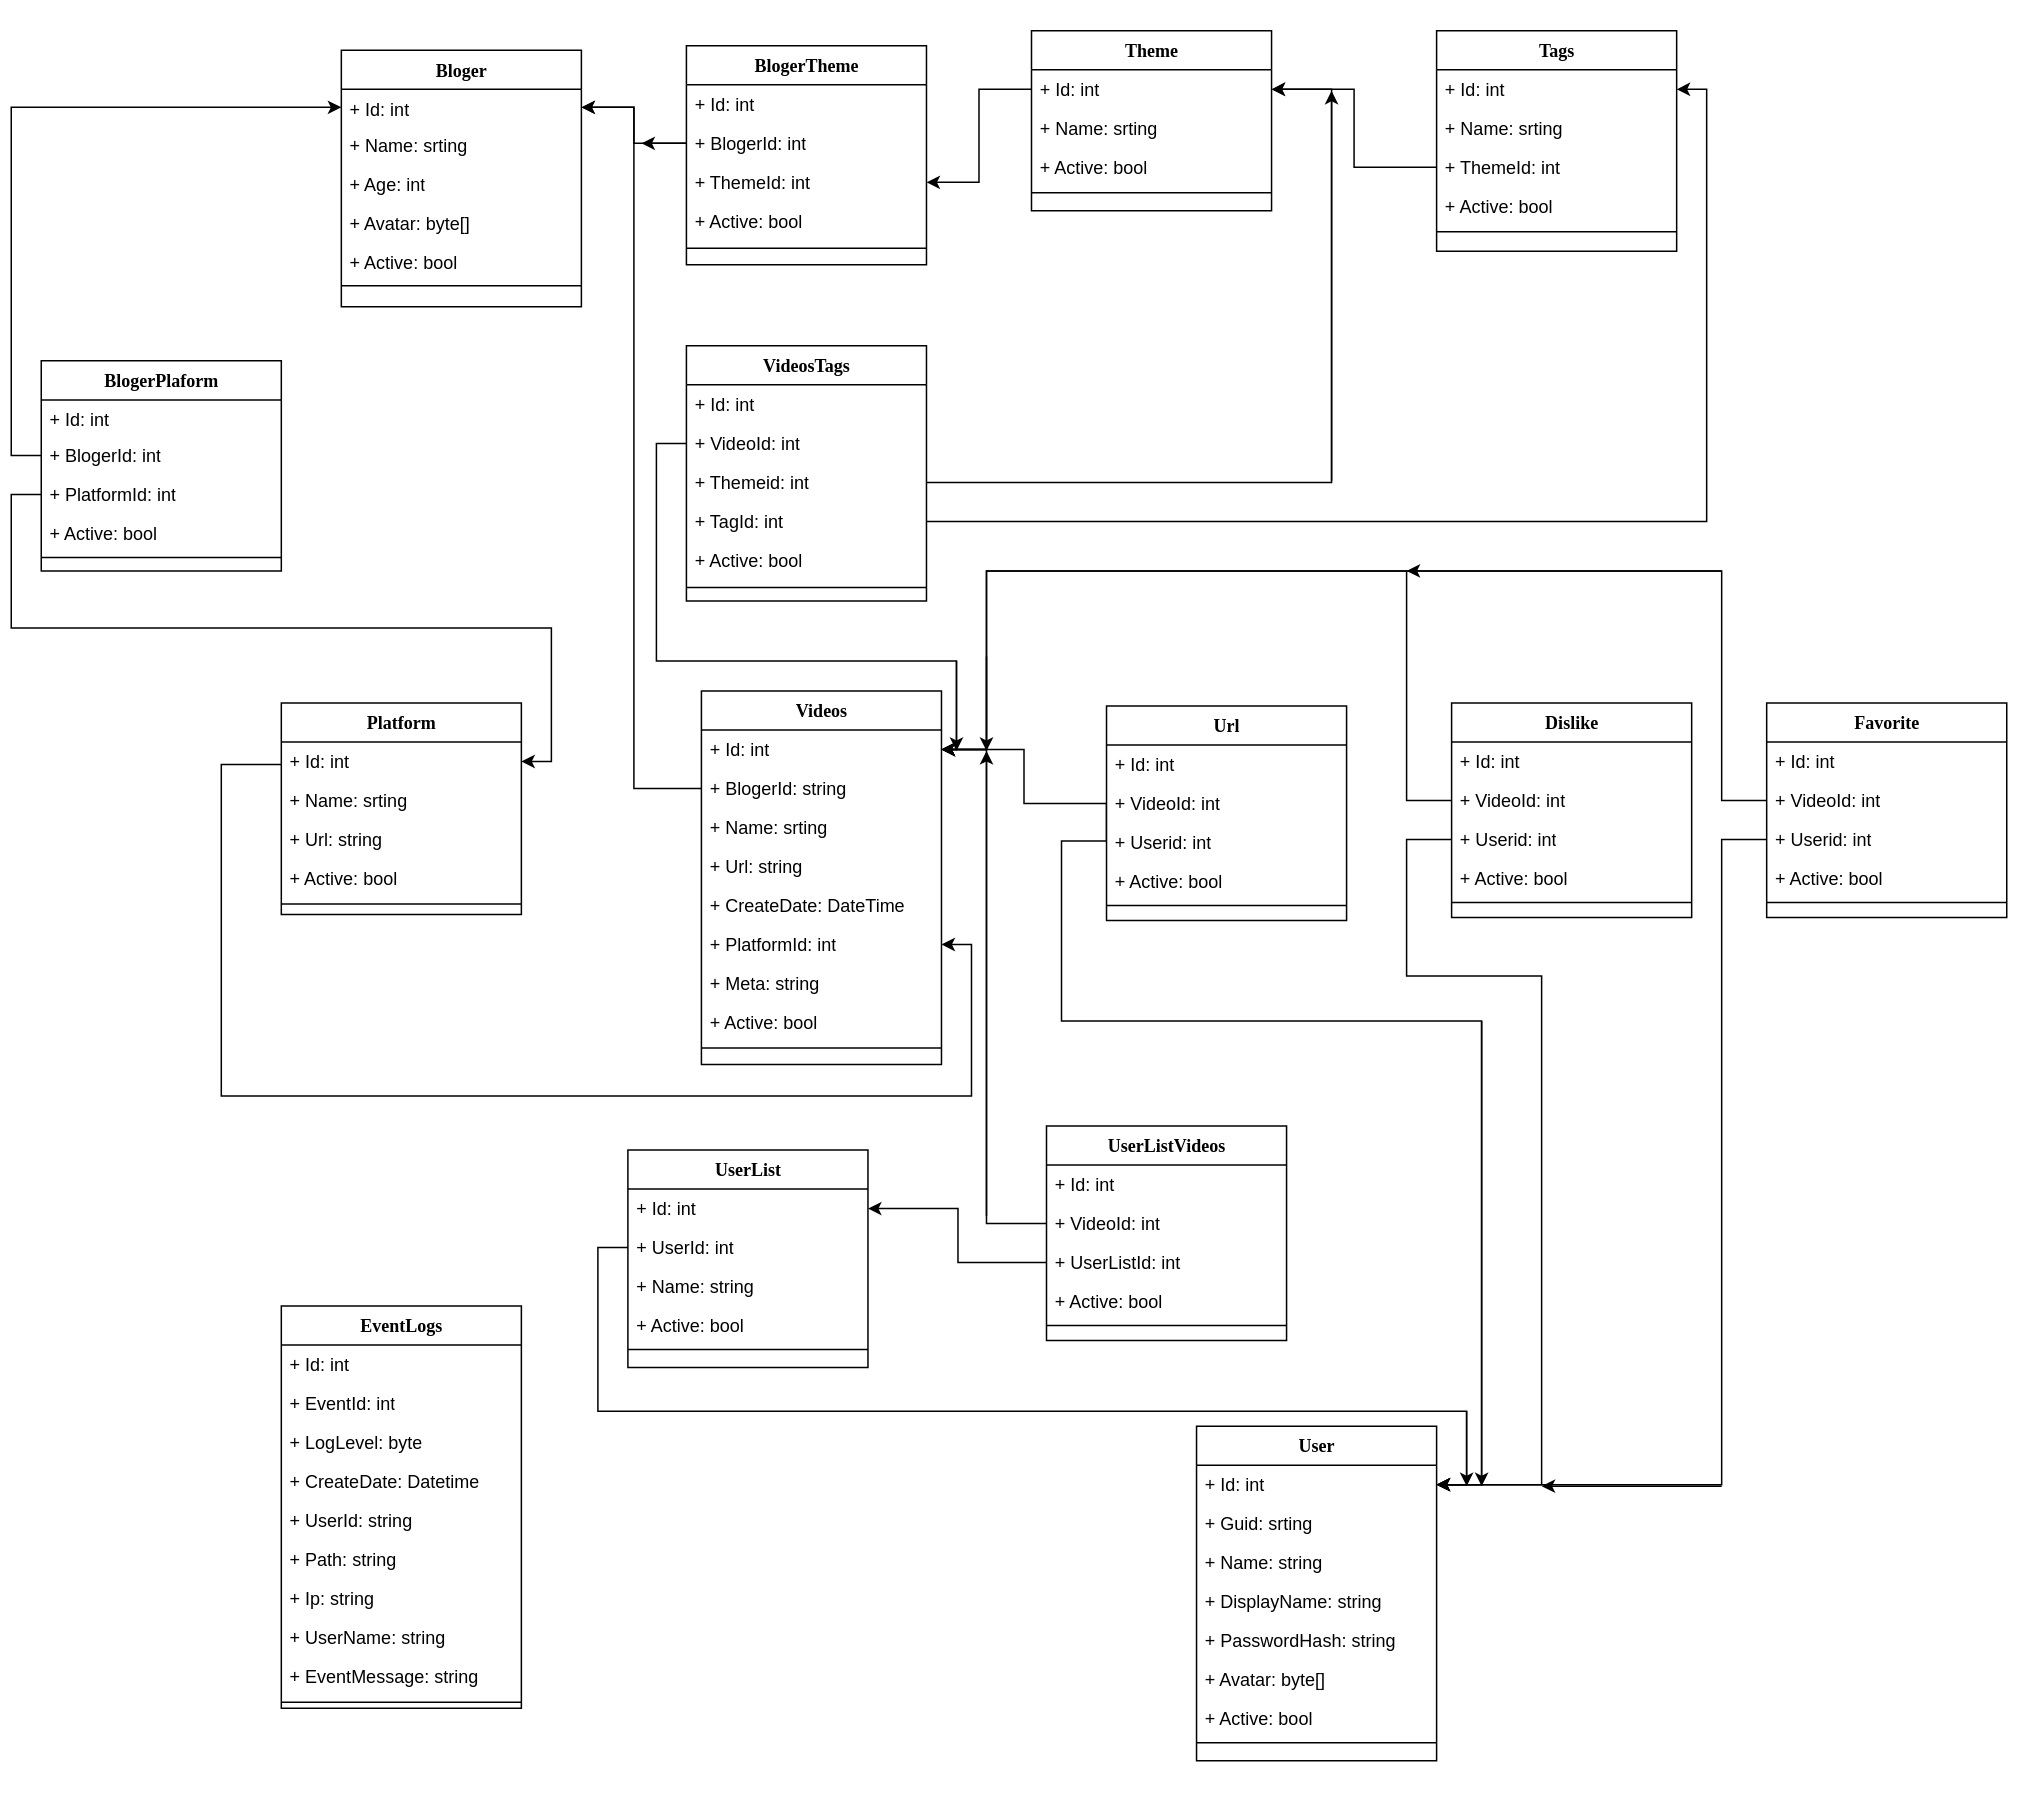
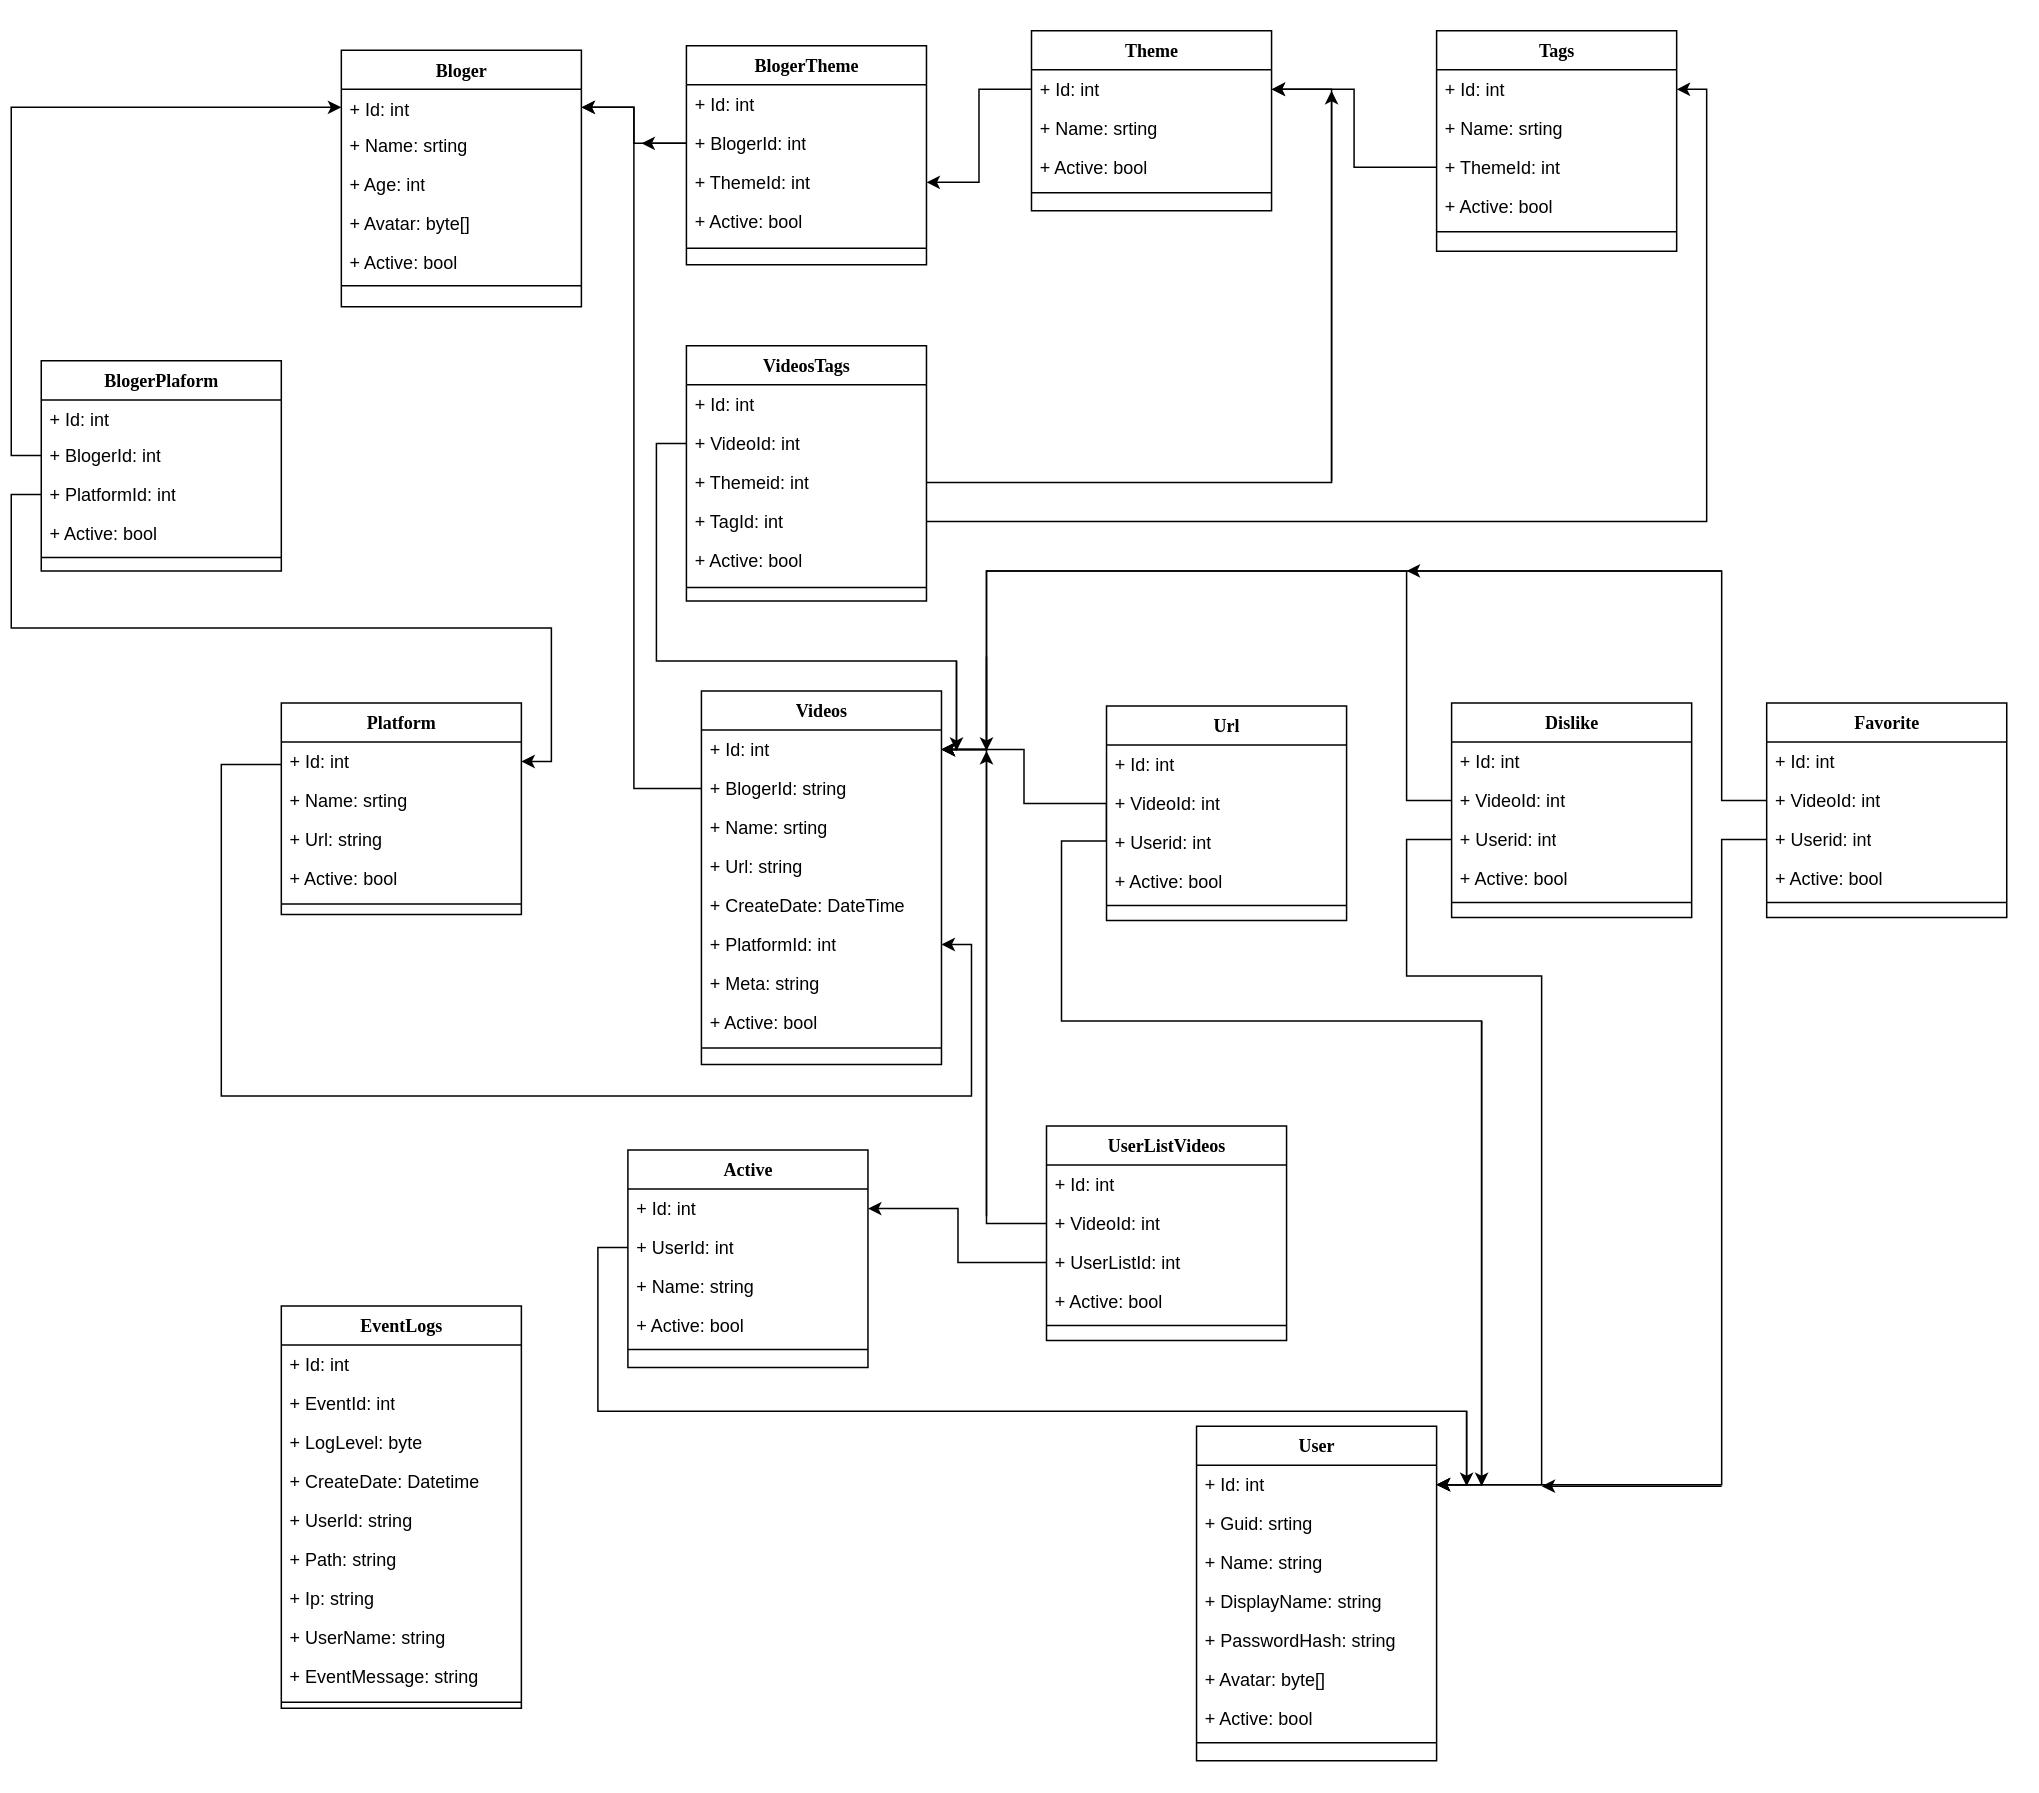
(749, 1171) -> (749, 1171)
